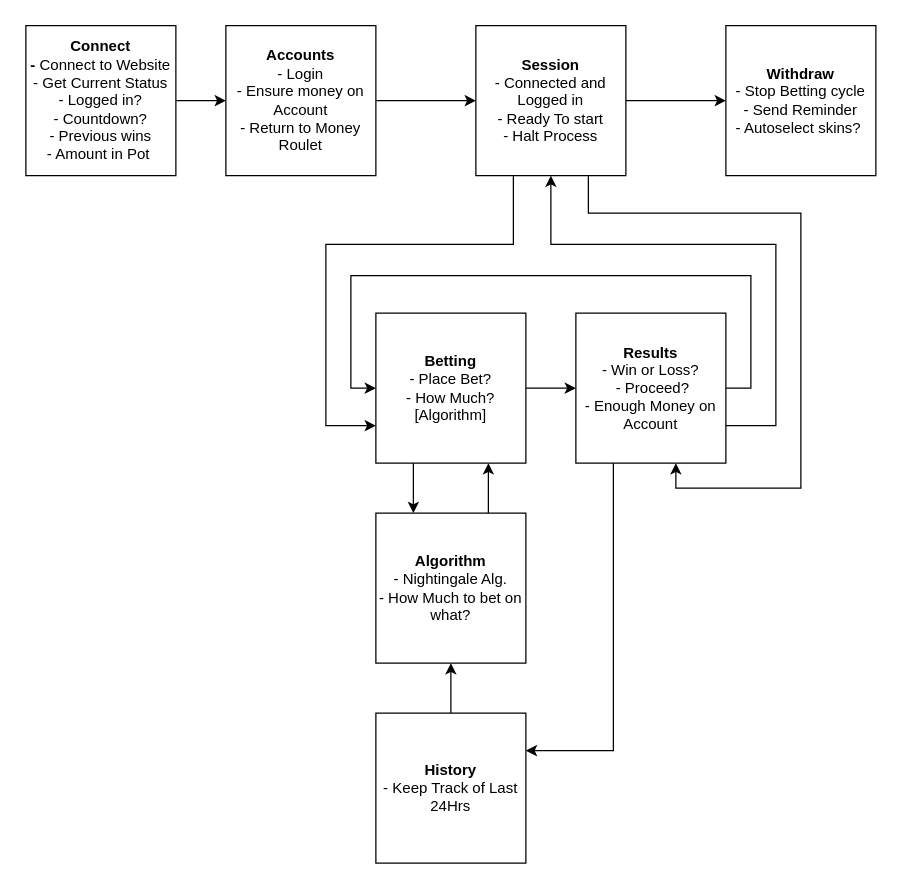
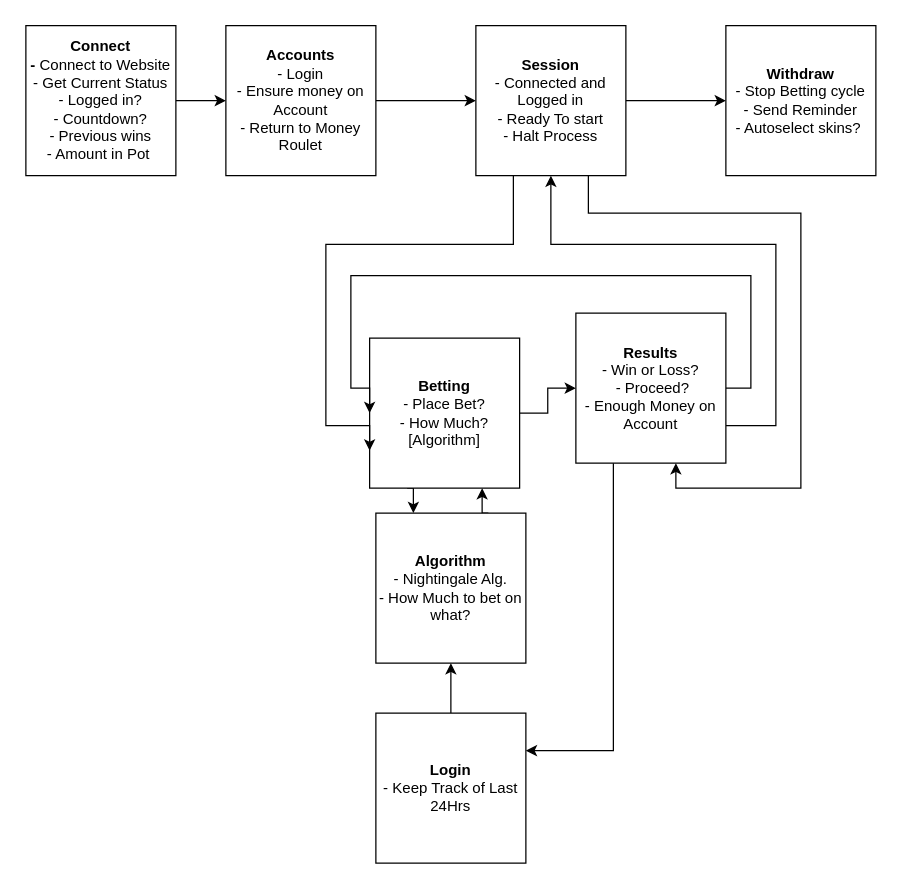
(451, 388) -> (444, 413)
(451, 788) -> (451, 788)
